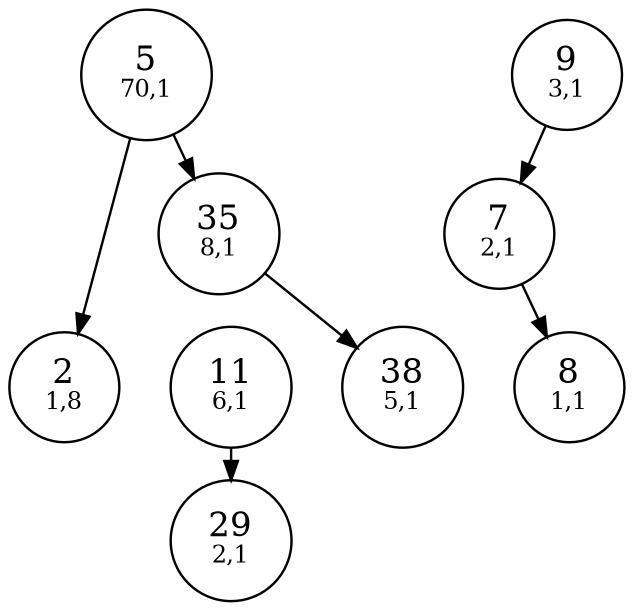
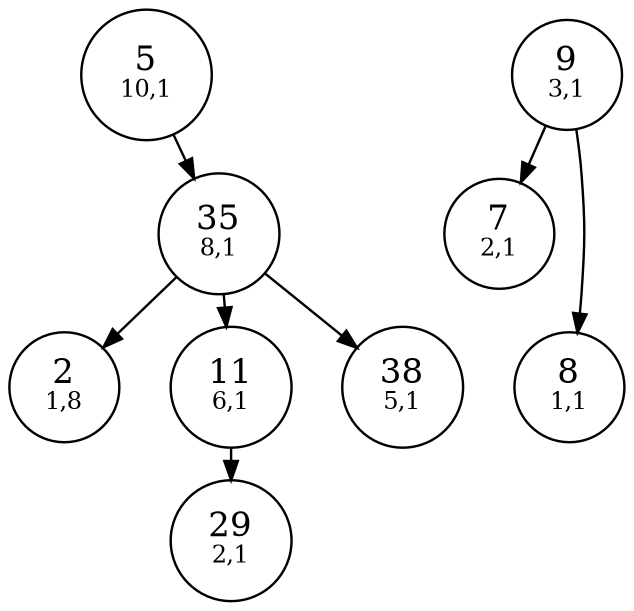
(147, 89) -> (147, 89)
(107, 227) -> (147, 305)
none -> (224, 301)
(530, 302) -> (584, 221)
